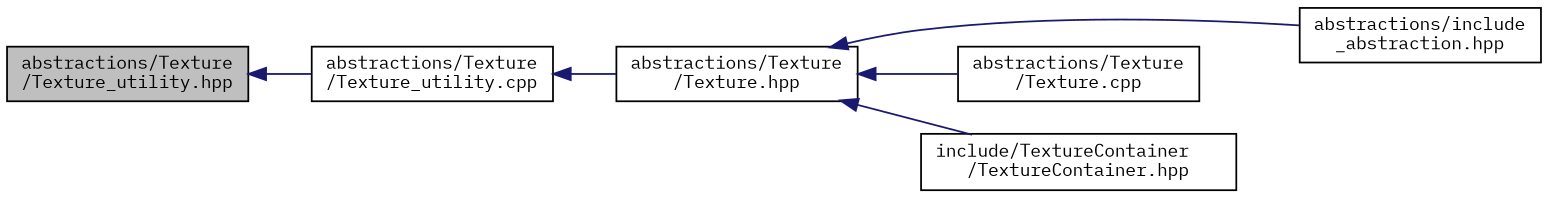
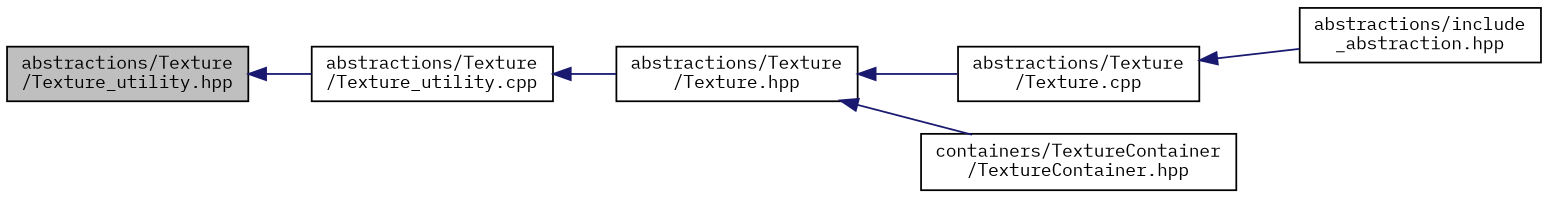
(1073, 20) -> (1258, 54)
(1079, 162) -> (1079, 162)
